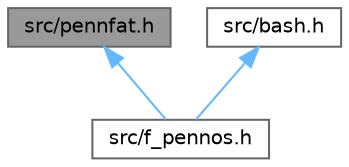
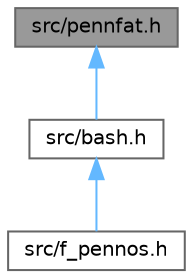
(142, 91) -> (96, 94)
